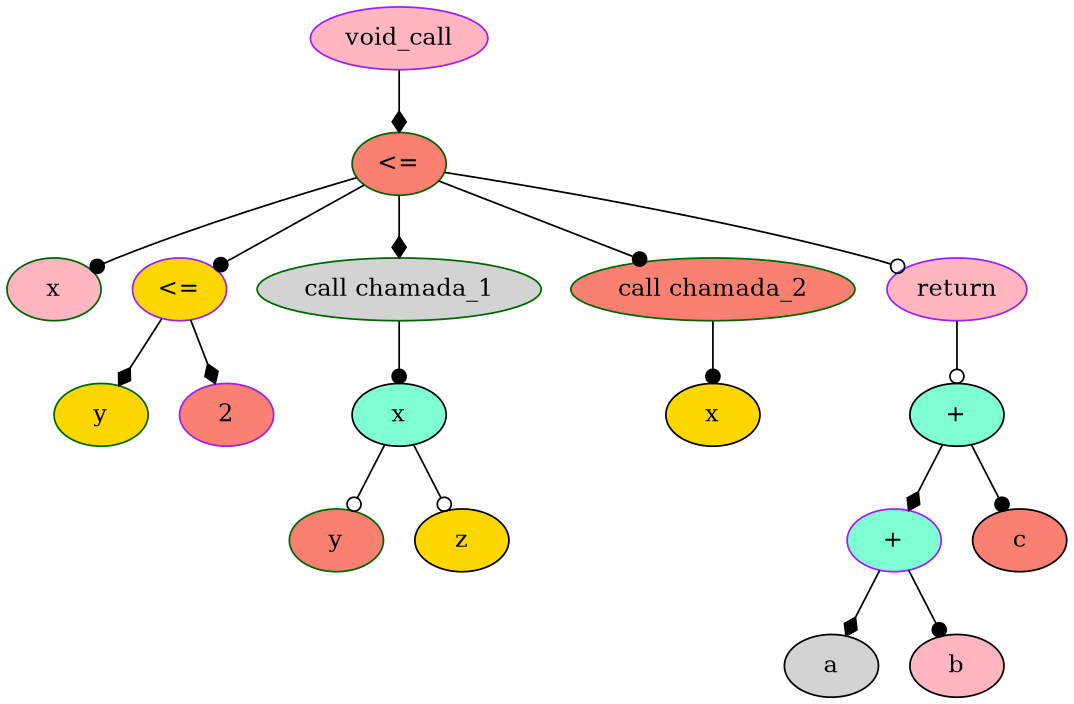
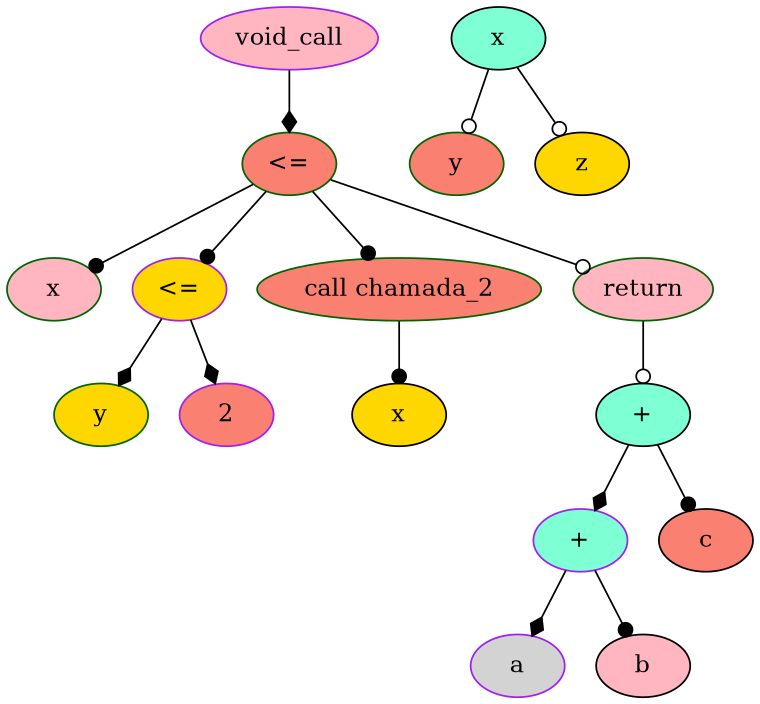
(399, 289) -> none
(957, 289) -> (643, 289)
(831, 666) -> (518, 666)
